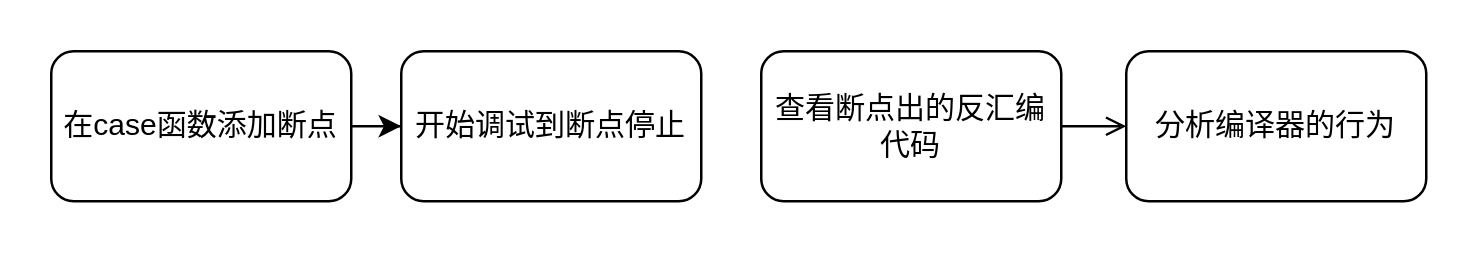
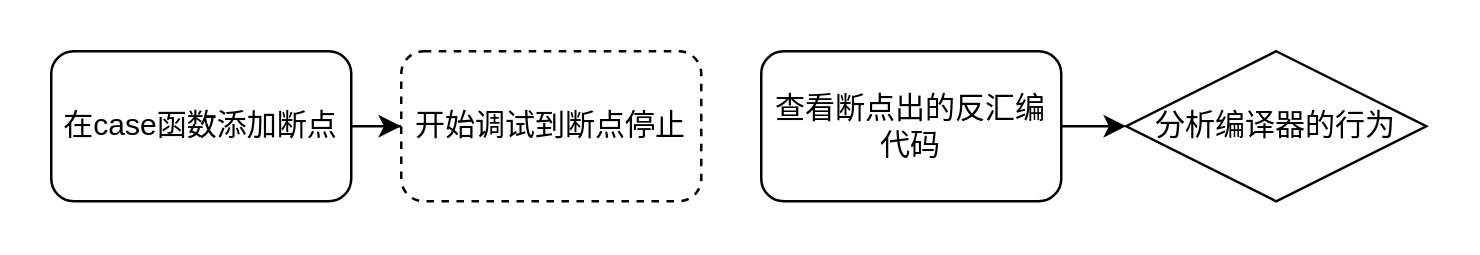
(551, 126) -> (551, 126)
(1112, 126) -> (1108, 126)
(1276, 126) -> (1276, 126)
